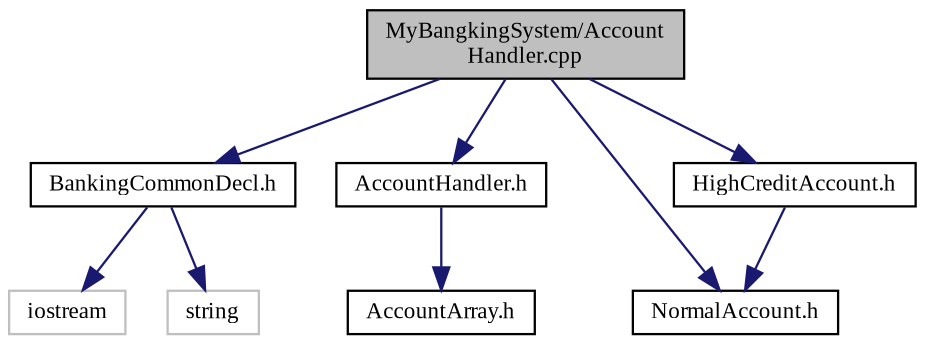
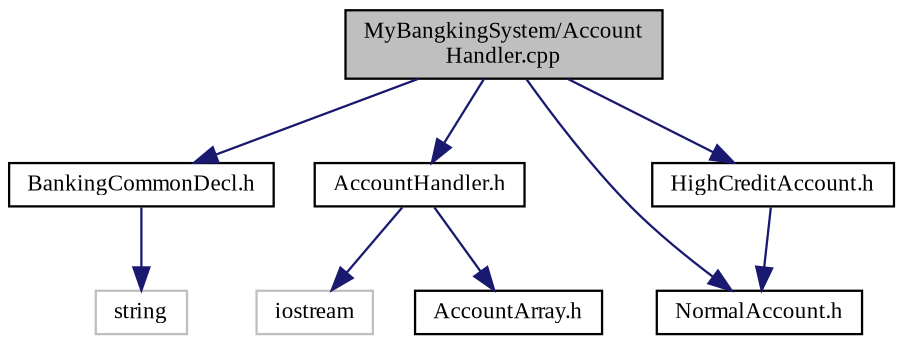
(122, 240) -> (374, 240)
